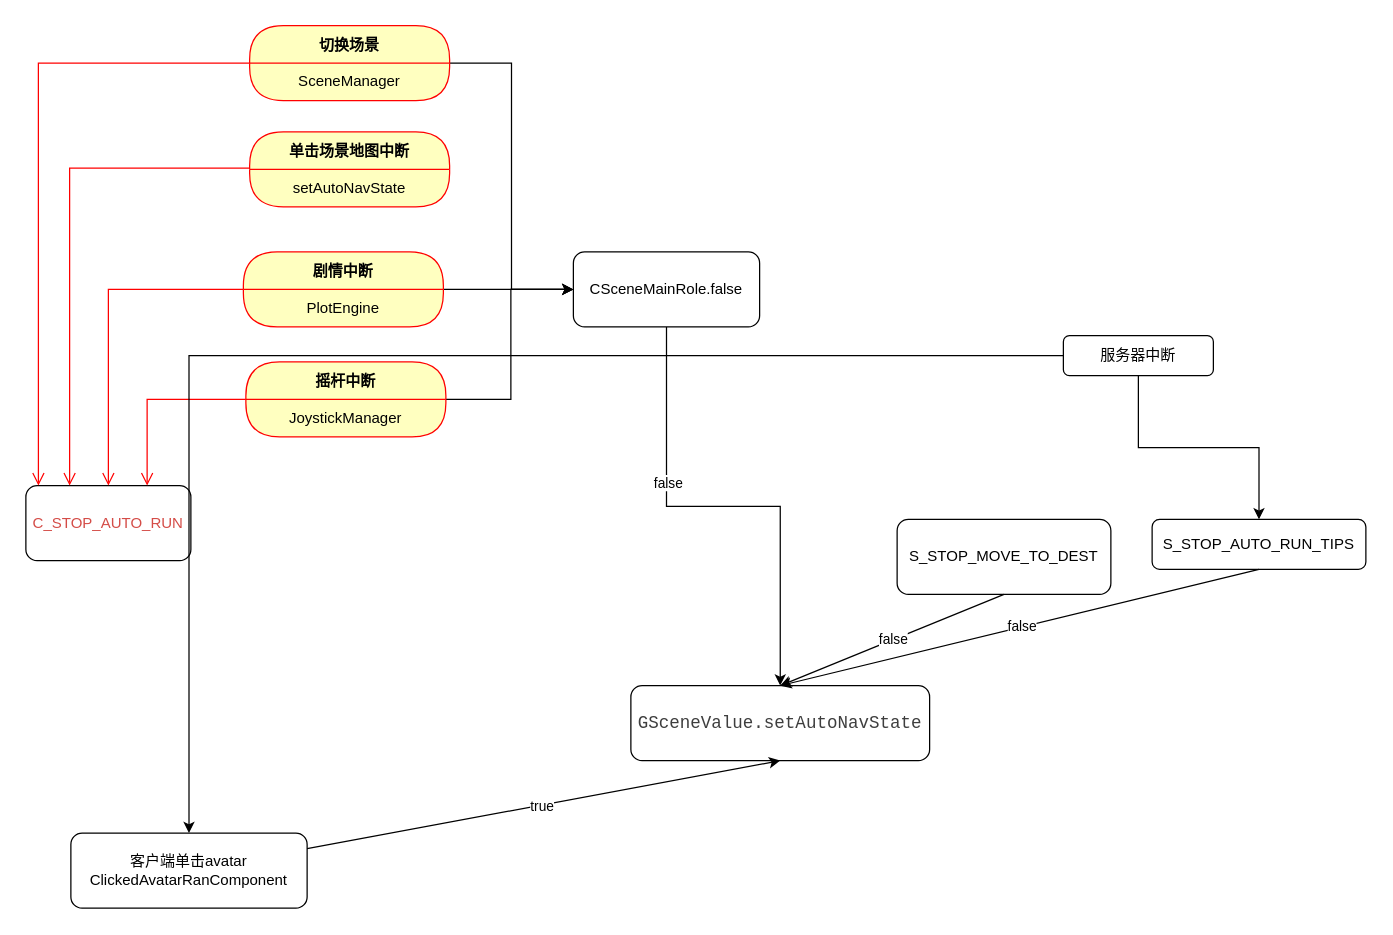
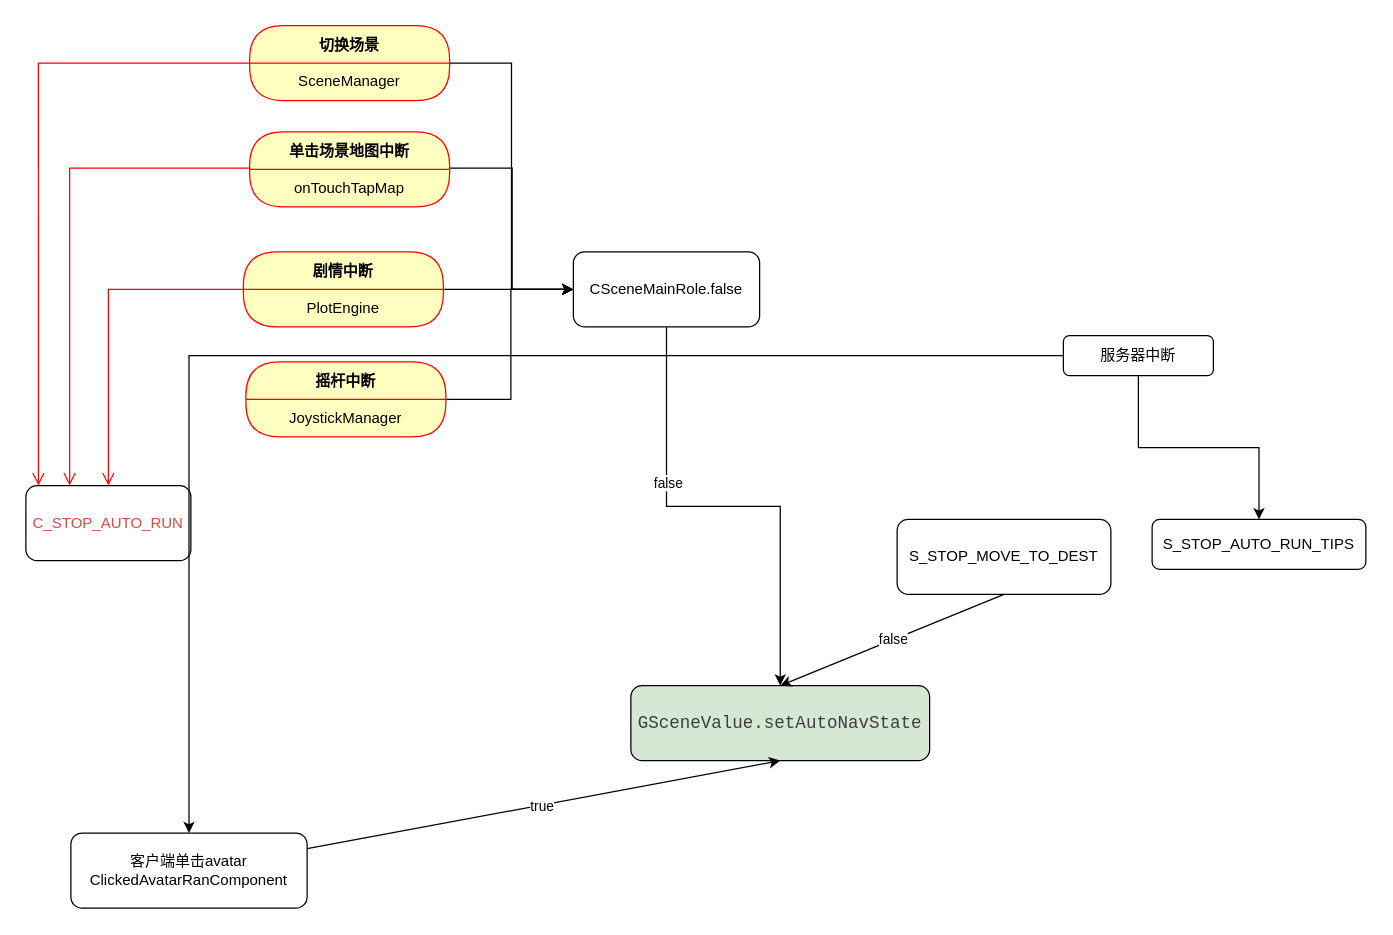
none -> (480, 168)
(349, 188) -> (349, 188)
(154, 399) -> none
(1023, 627) -> none
(780, 723) -> (780, 723)
